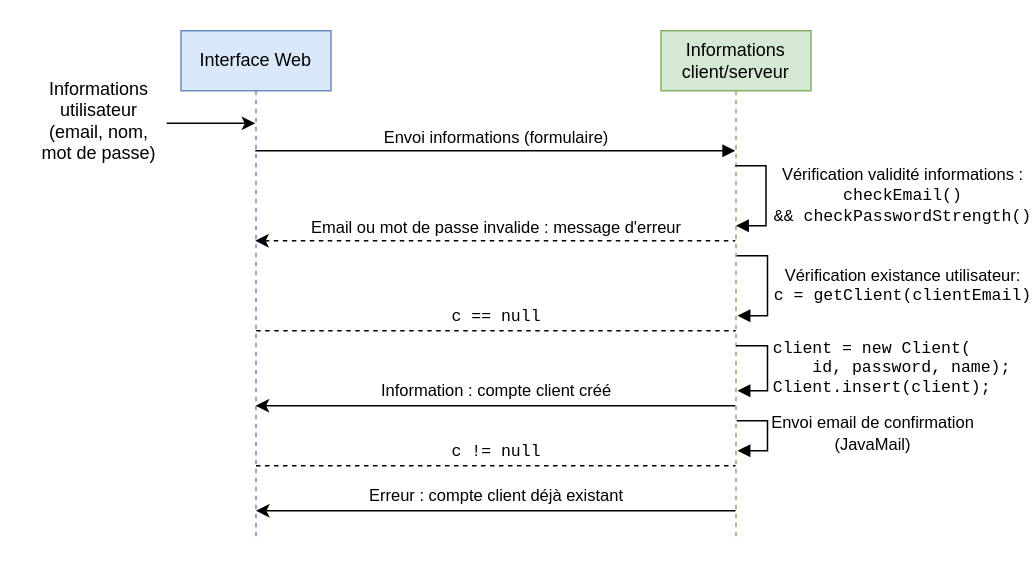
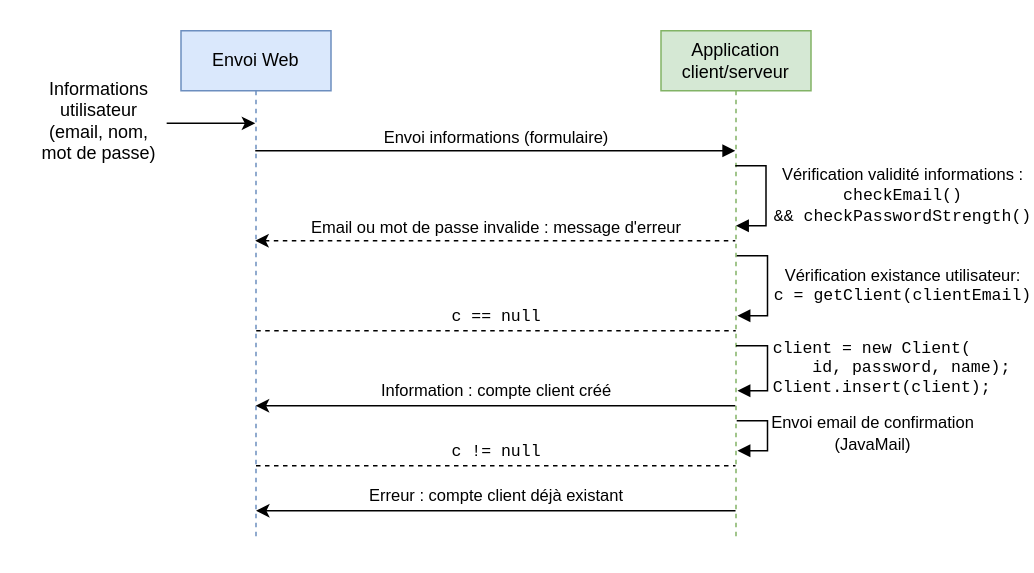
(256, 61) -> (256, 61)
(736, 61) -> (736, 61)
